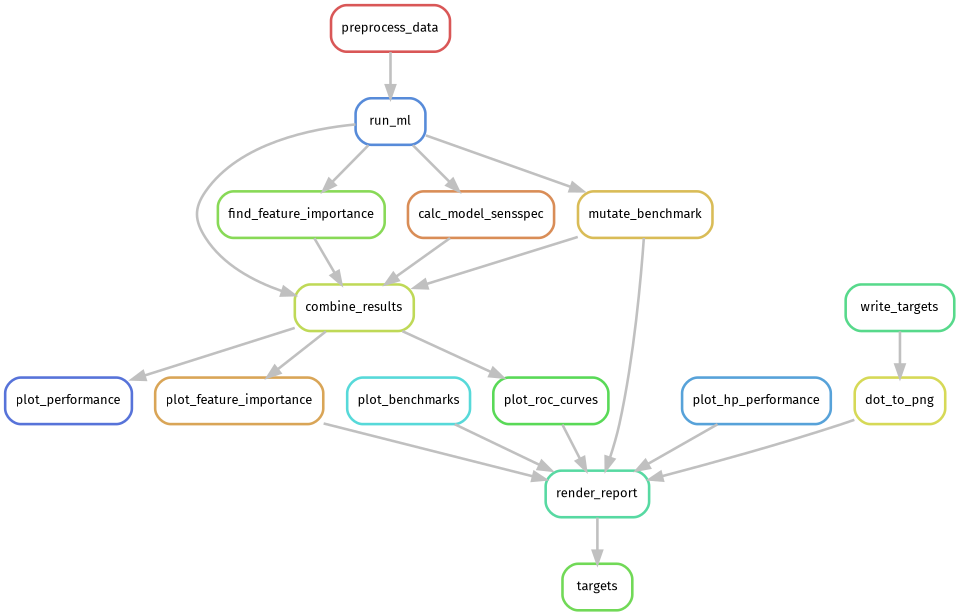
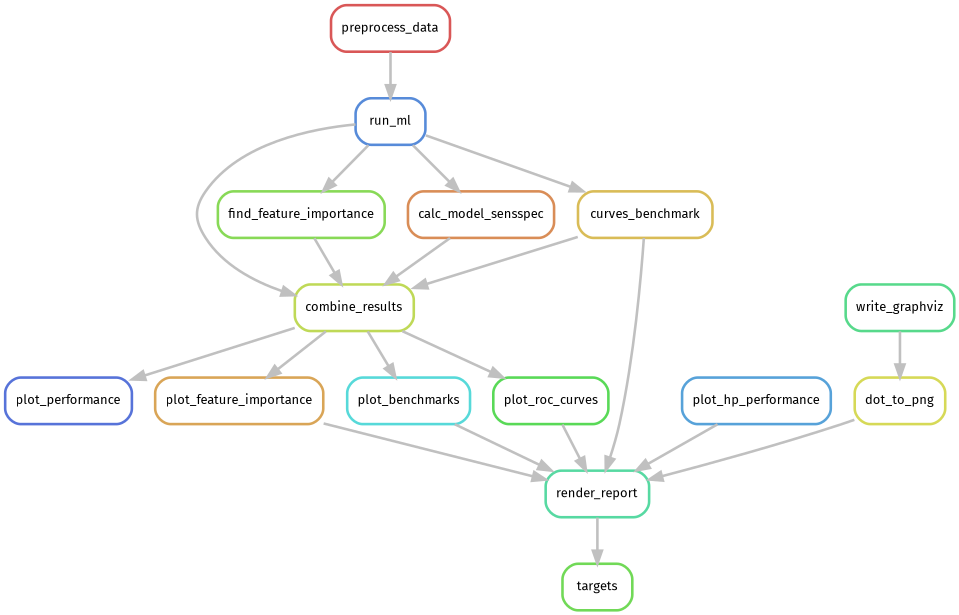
(645, 215) -> (645, 215)
(900, 308) -> (900, 308)
none -> (378, 349)
